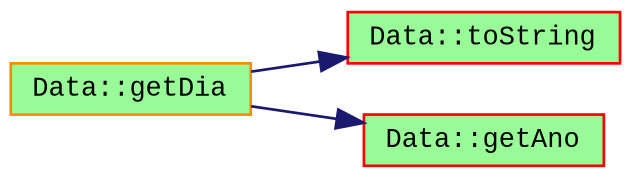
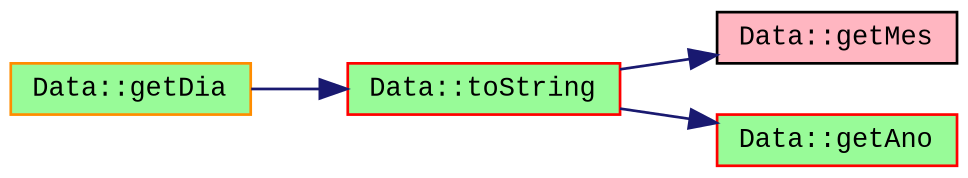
none -> (837, 38)
(294, 113) -> (655, 114)
